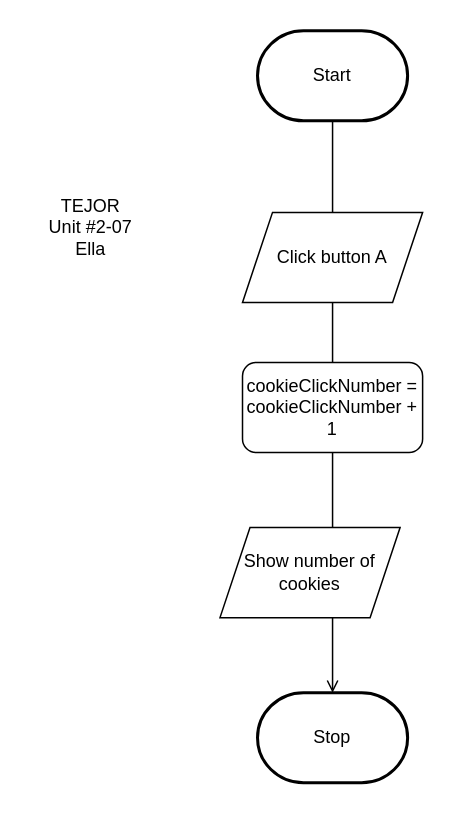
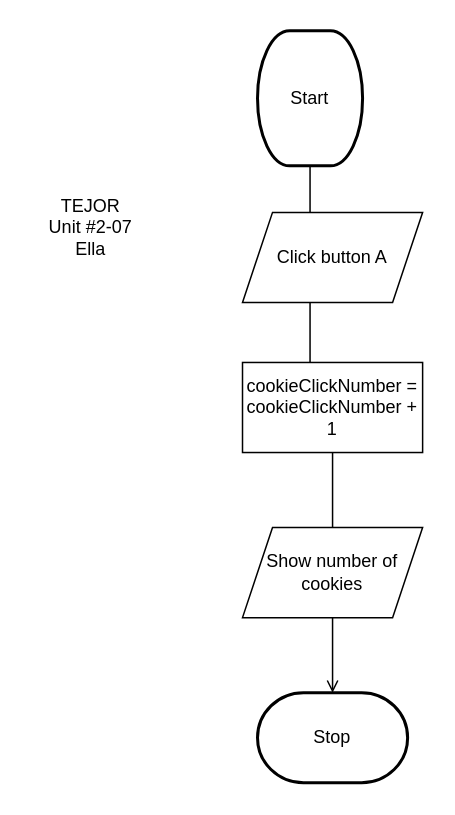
(332, 76) -> (310, 98)
(332, 407) -> (332, 407)
(310, 572) -> (332, 572)
